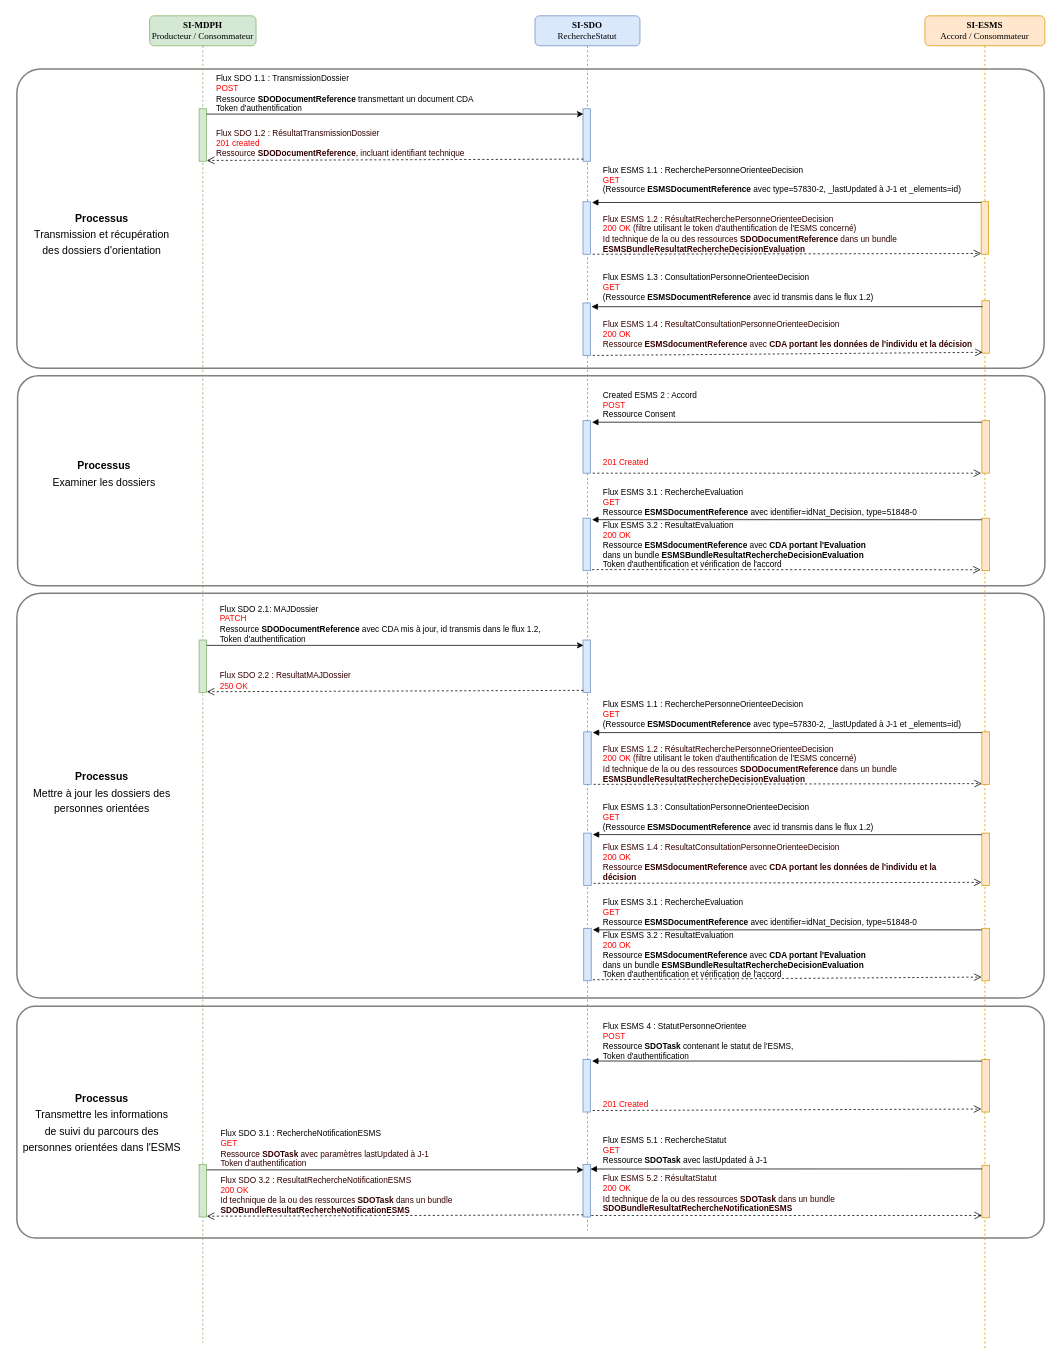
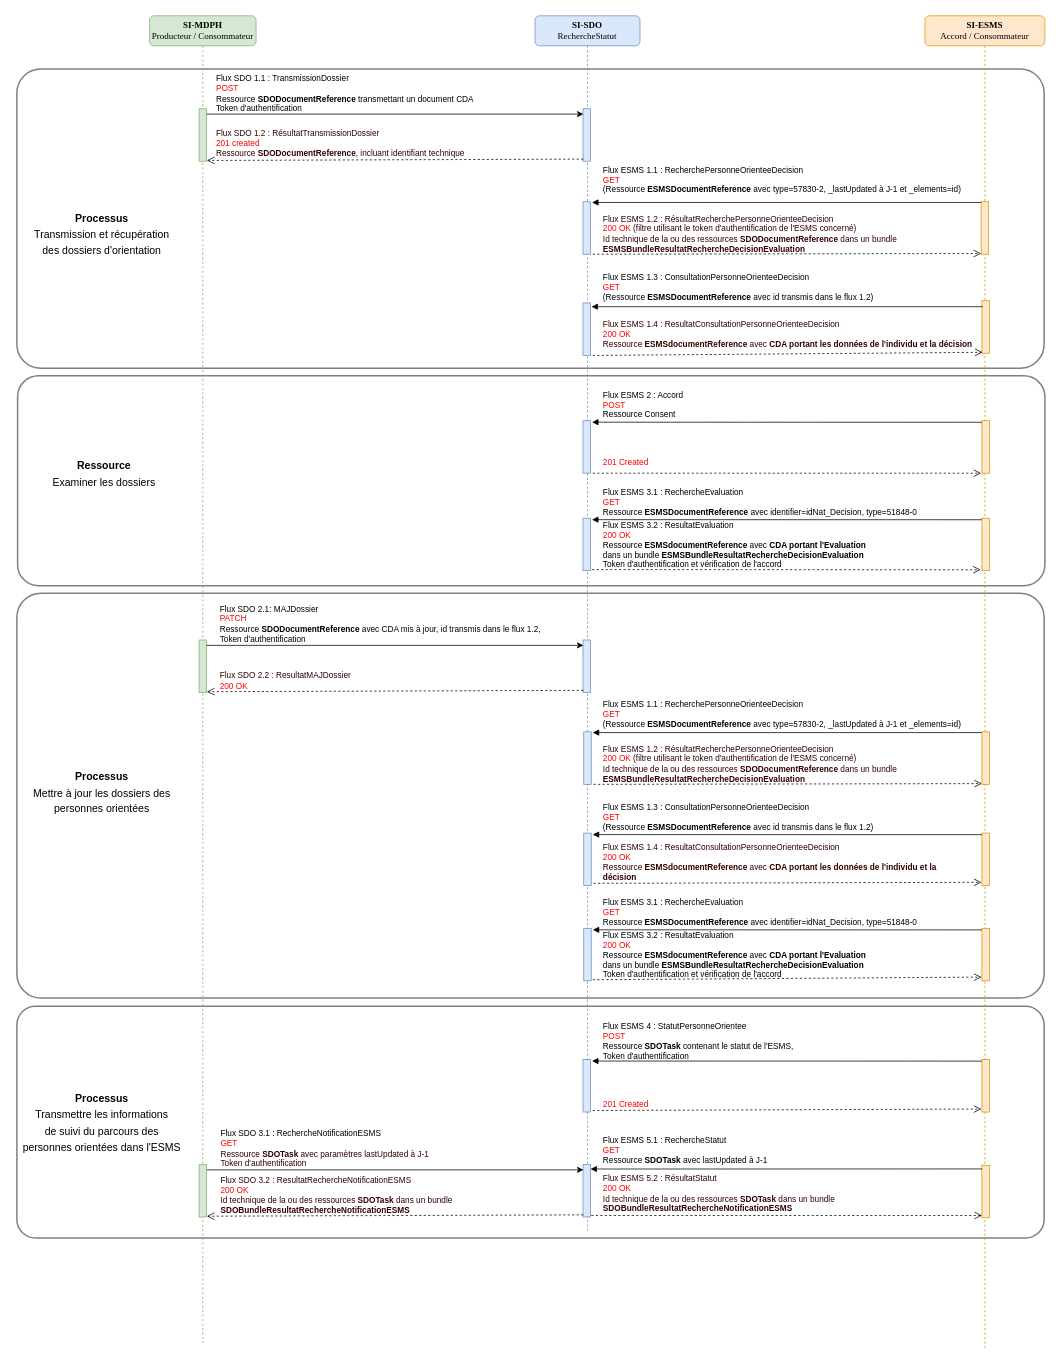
(651, 405) -> (643, 405)
(104, 473) -> (104, 473)
(287, 681) -> (287, 681)
